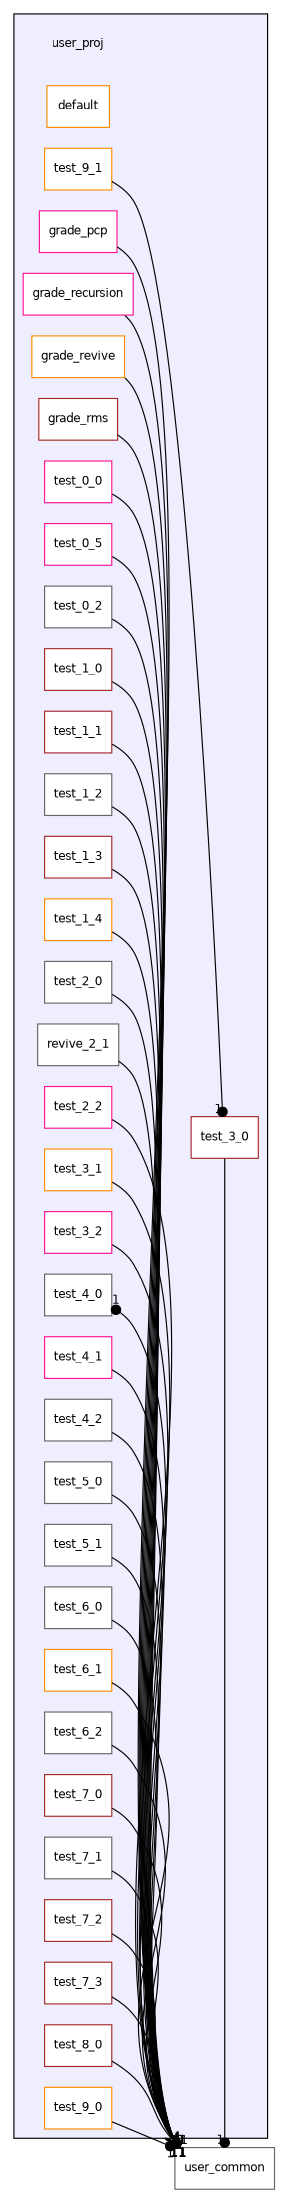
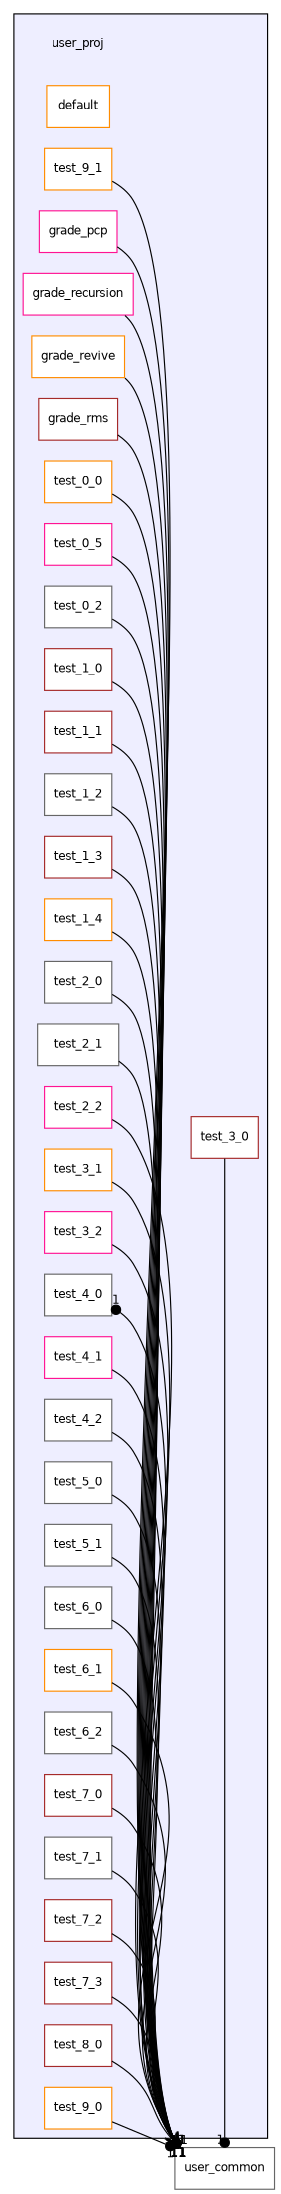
(78, 482) -> (78, 482)
(195, 637) -> (154, 1155)
(78, 1045) -> (78, 1045)
